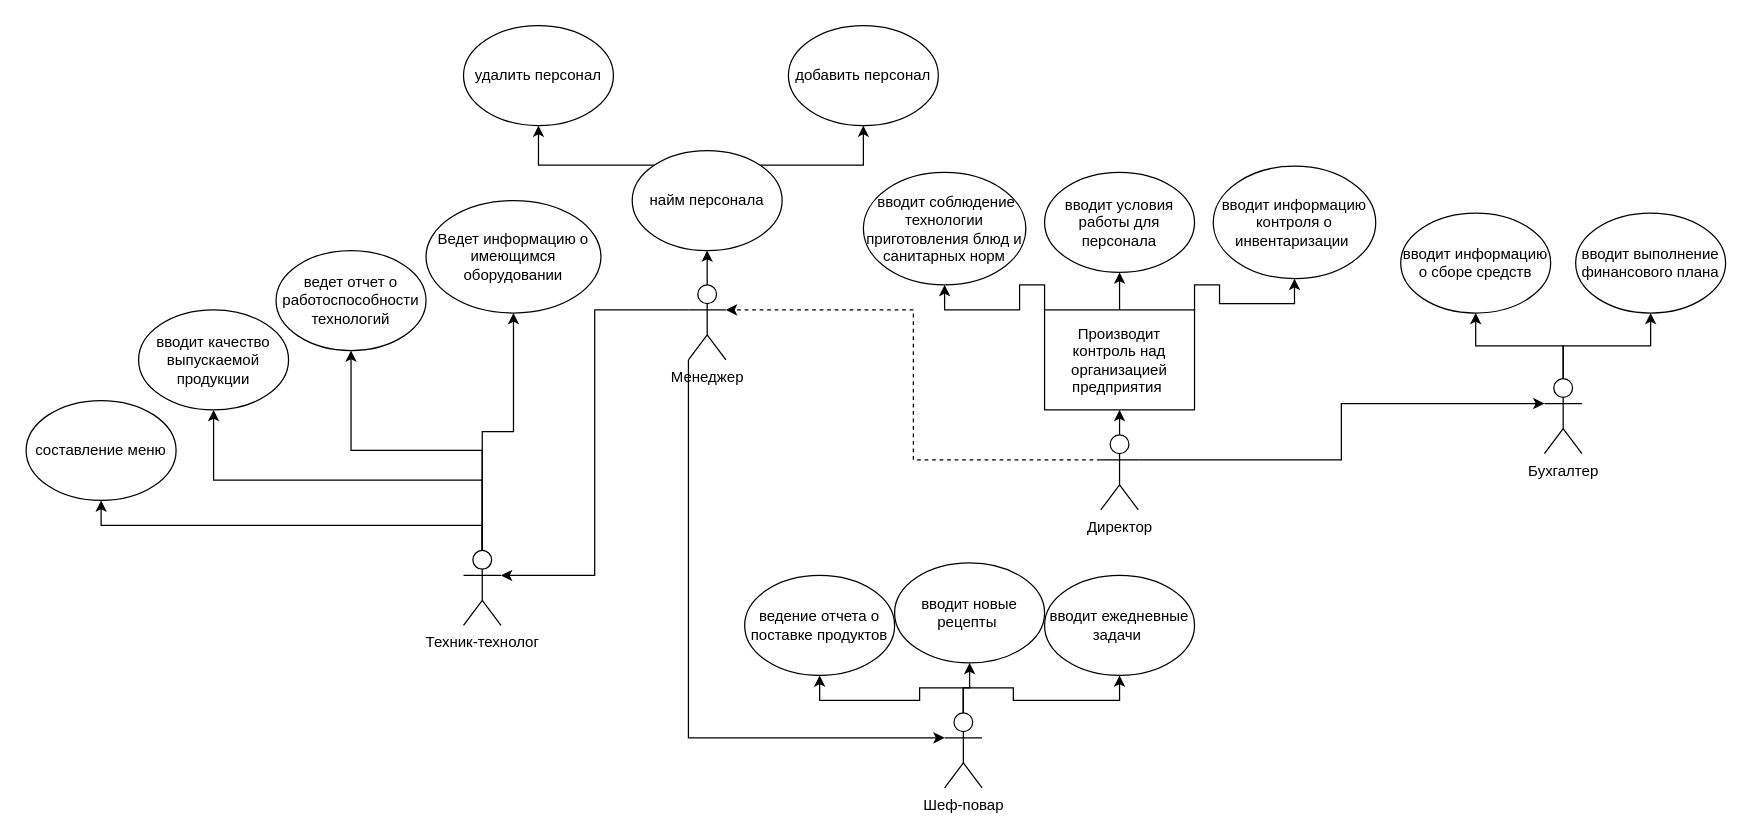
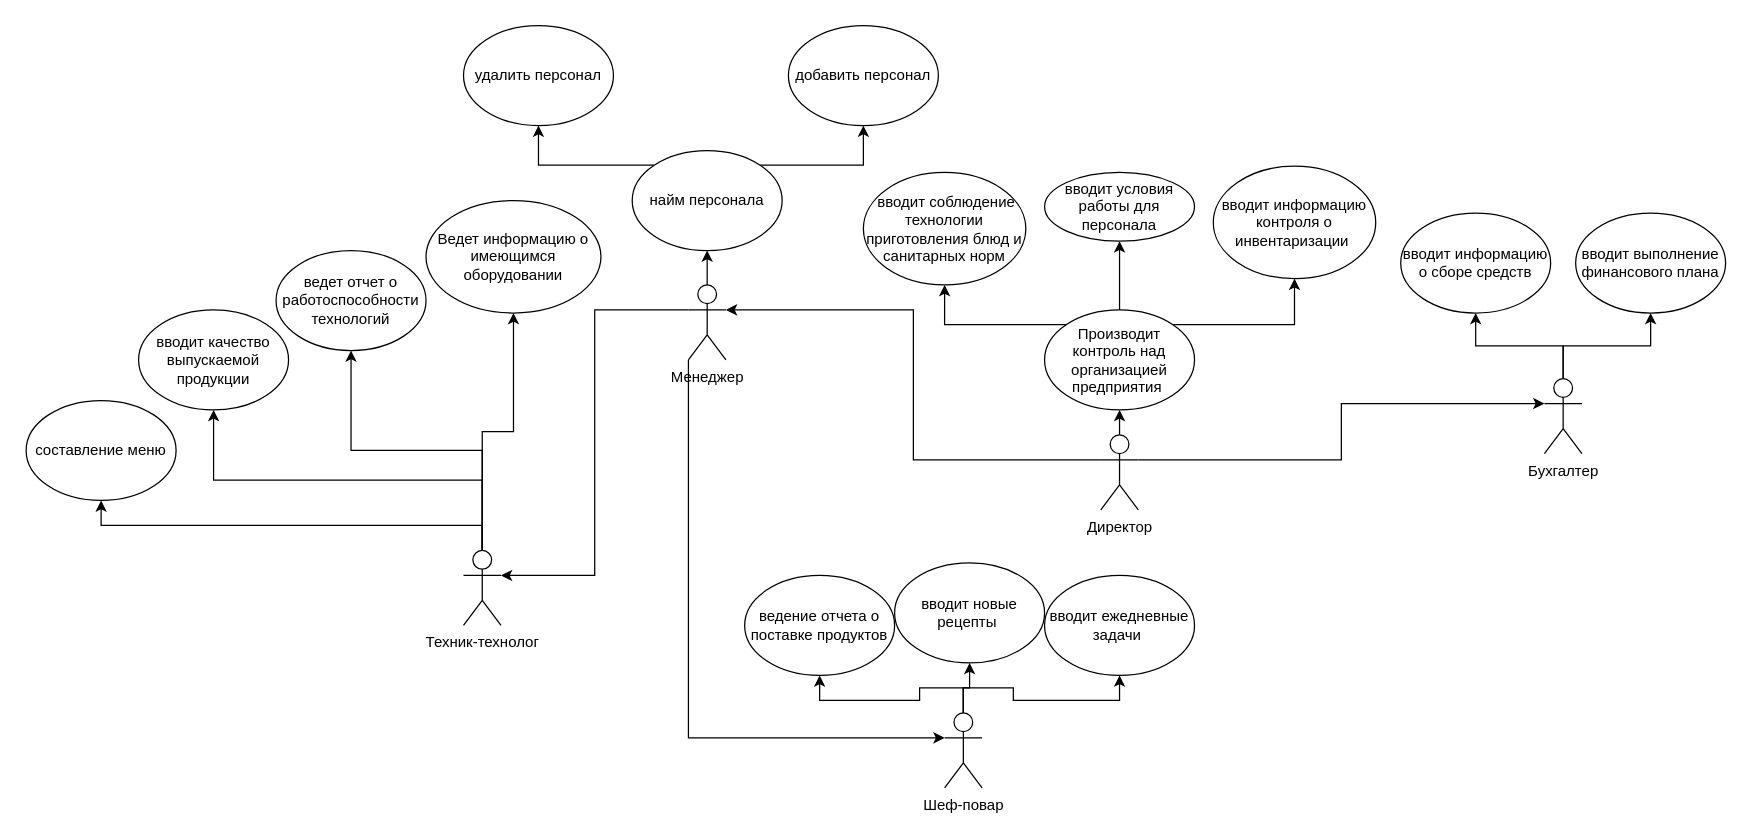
(1119, 223) -> (1119, 207)
(1119, 360) -> (1119, 360)
(913, 388) -> (913, 388)
